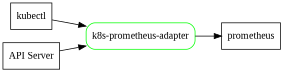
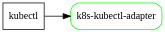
(141, 36) -> (116, 16)
(251, 36) -> none
(31, 56) -> none
